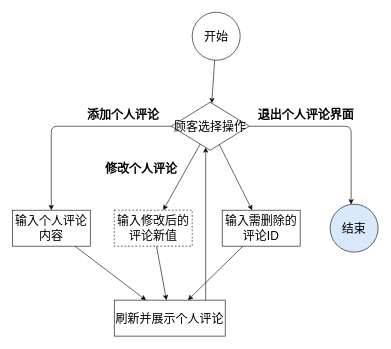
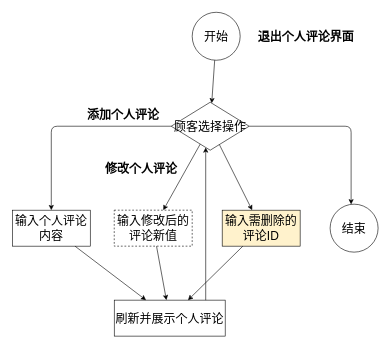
(306, 114) -> (306, 36)
(261, 228) -> (261, 228)
(354, 228) -> (354, 228)
